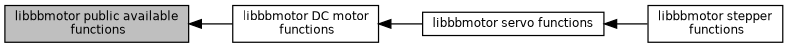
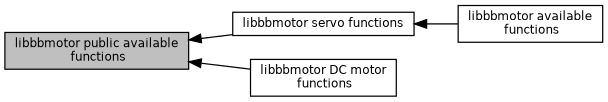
(407, 24) -> (217, 37)
(715, 24) -> (530, 24)
